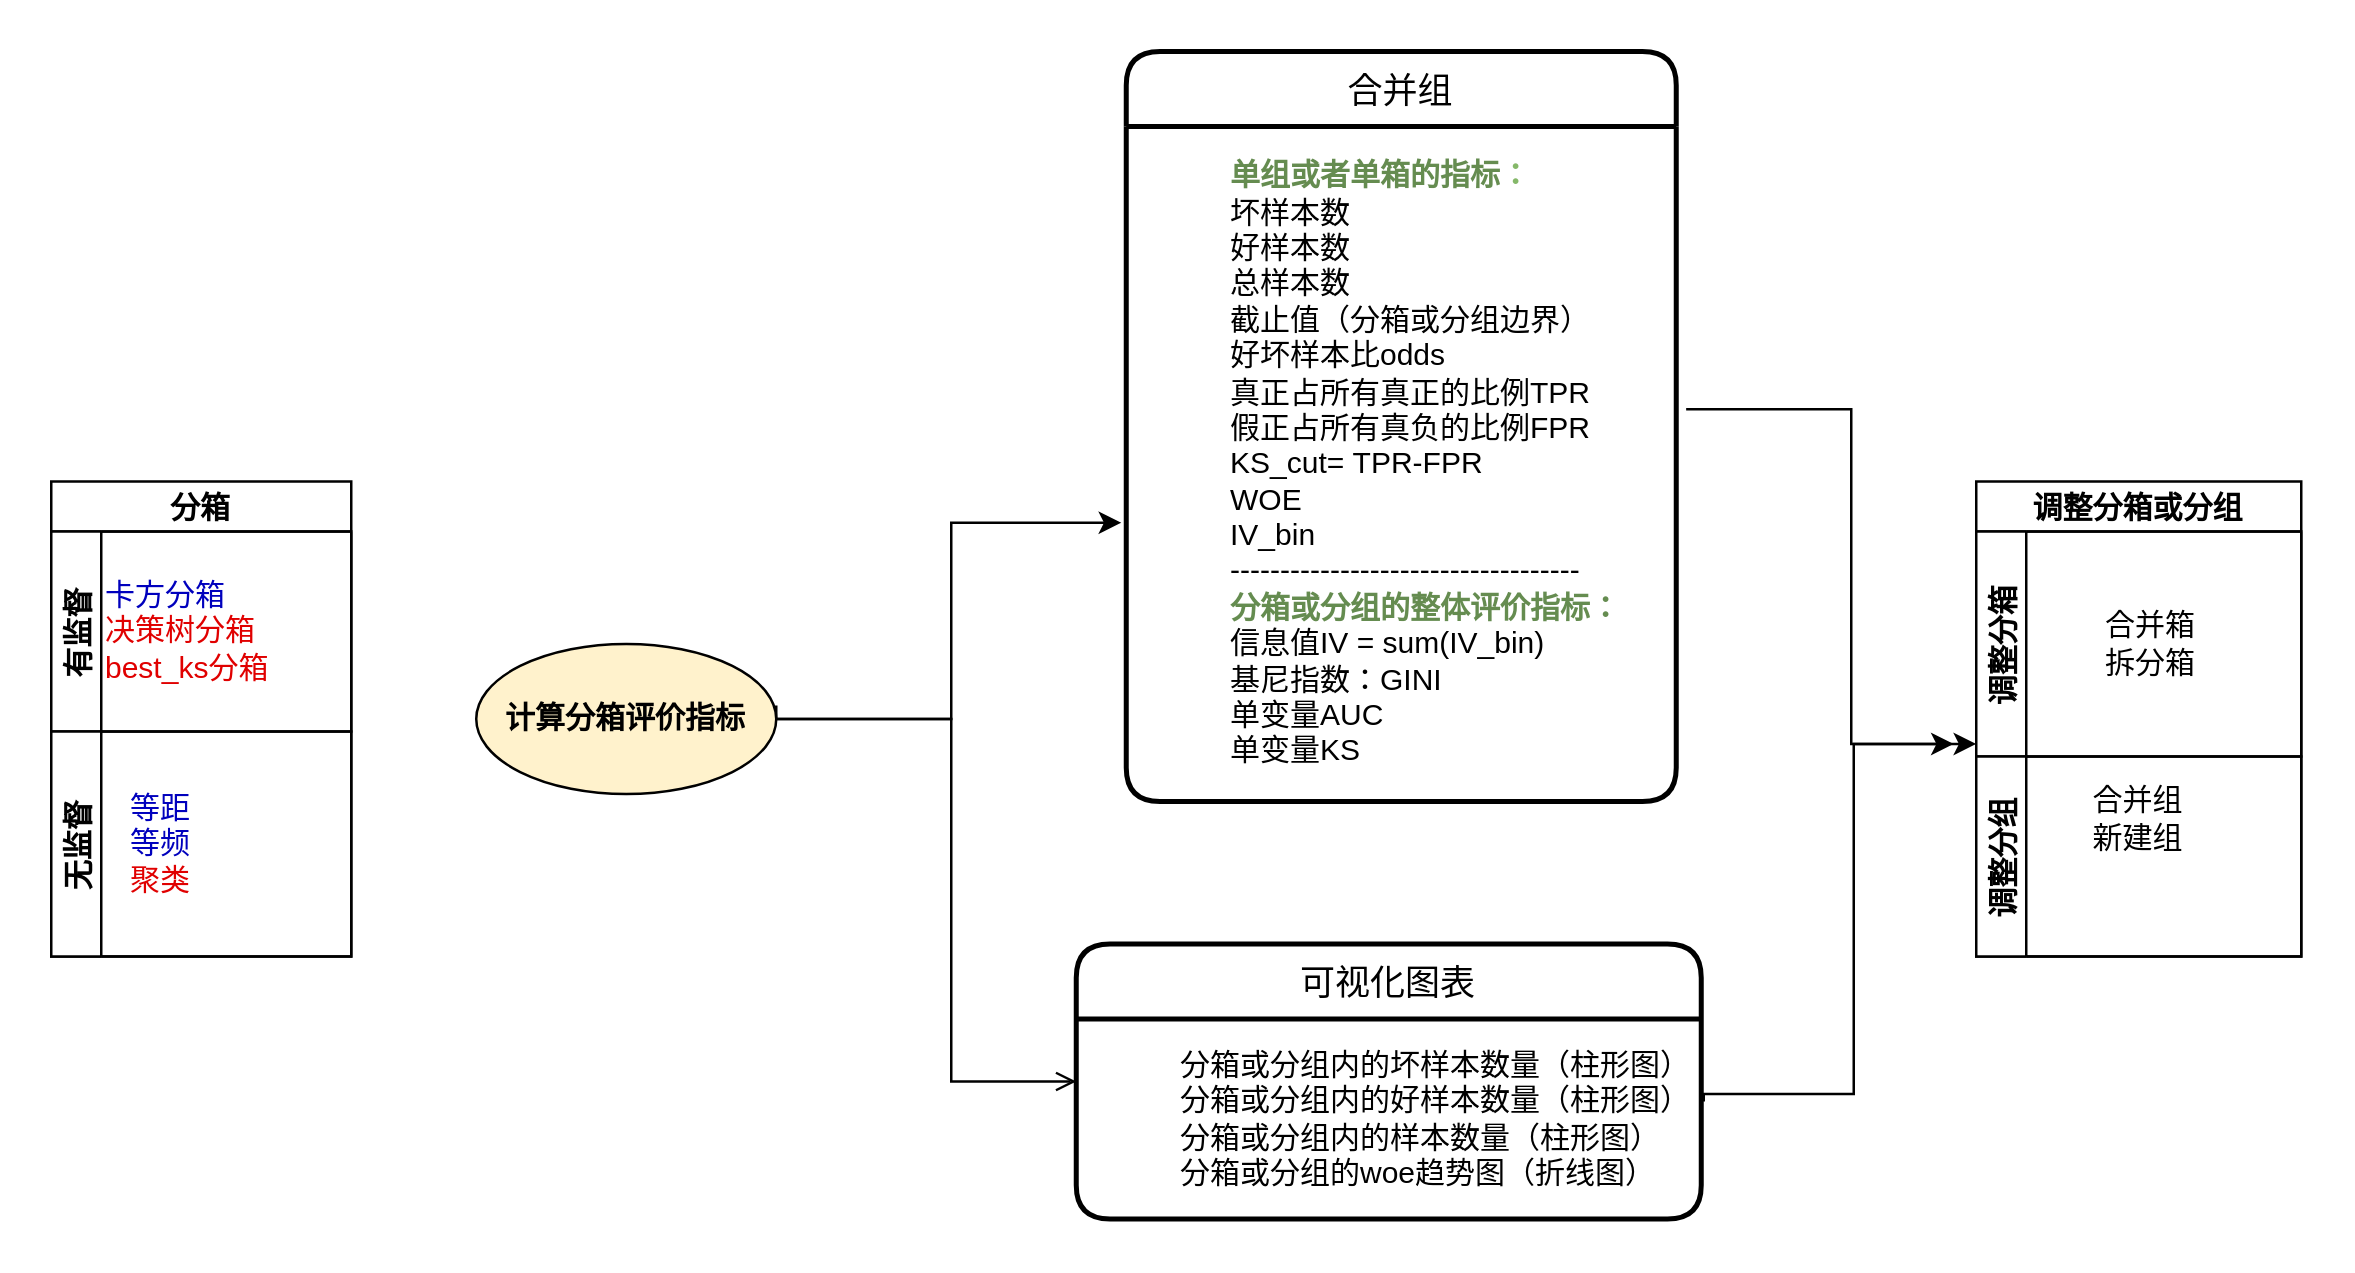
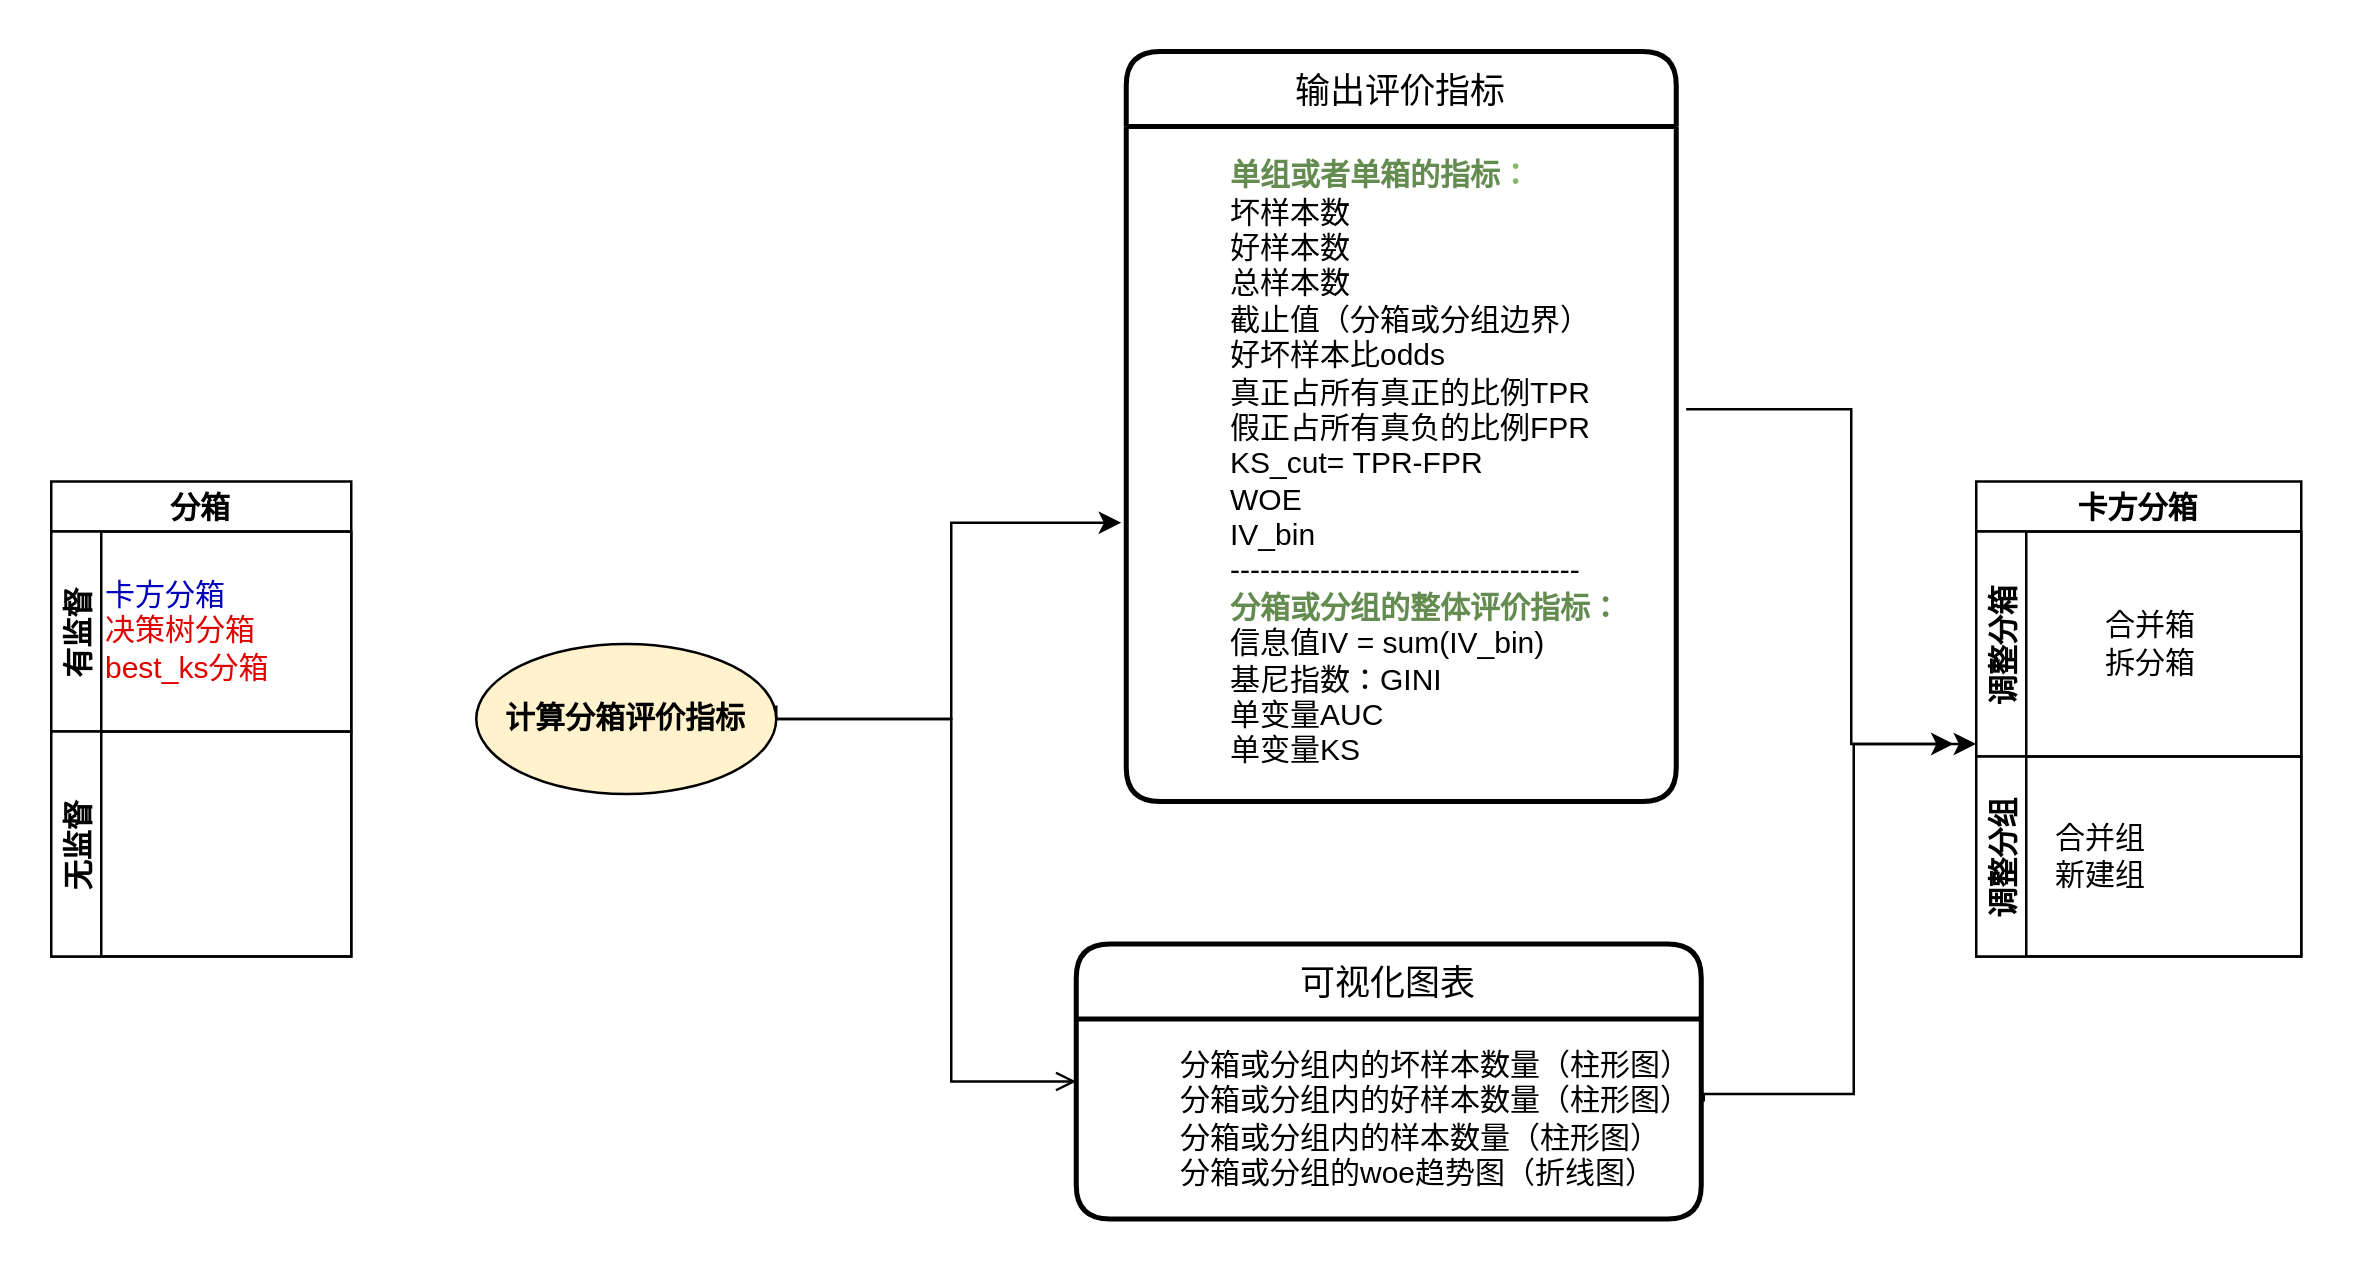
(1400, 91) -> (1400, 91)
(2138, 508) -> (2138, 508)
(2151, 819) -> (2114, 856)
(176, 844) -> none
